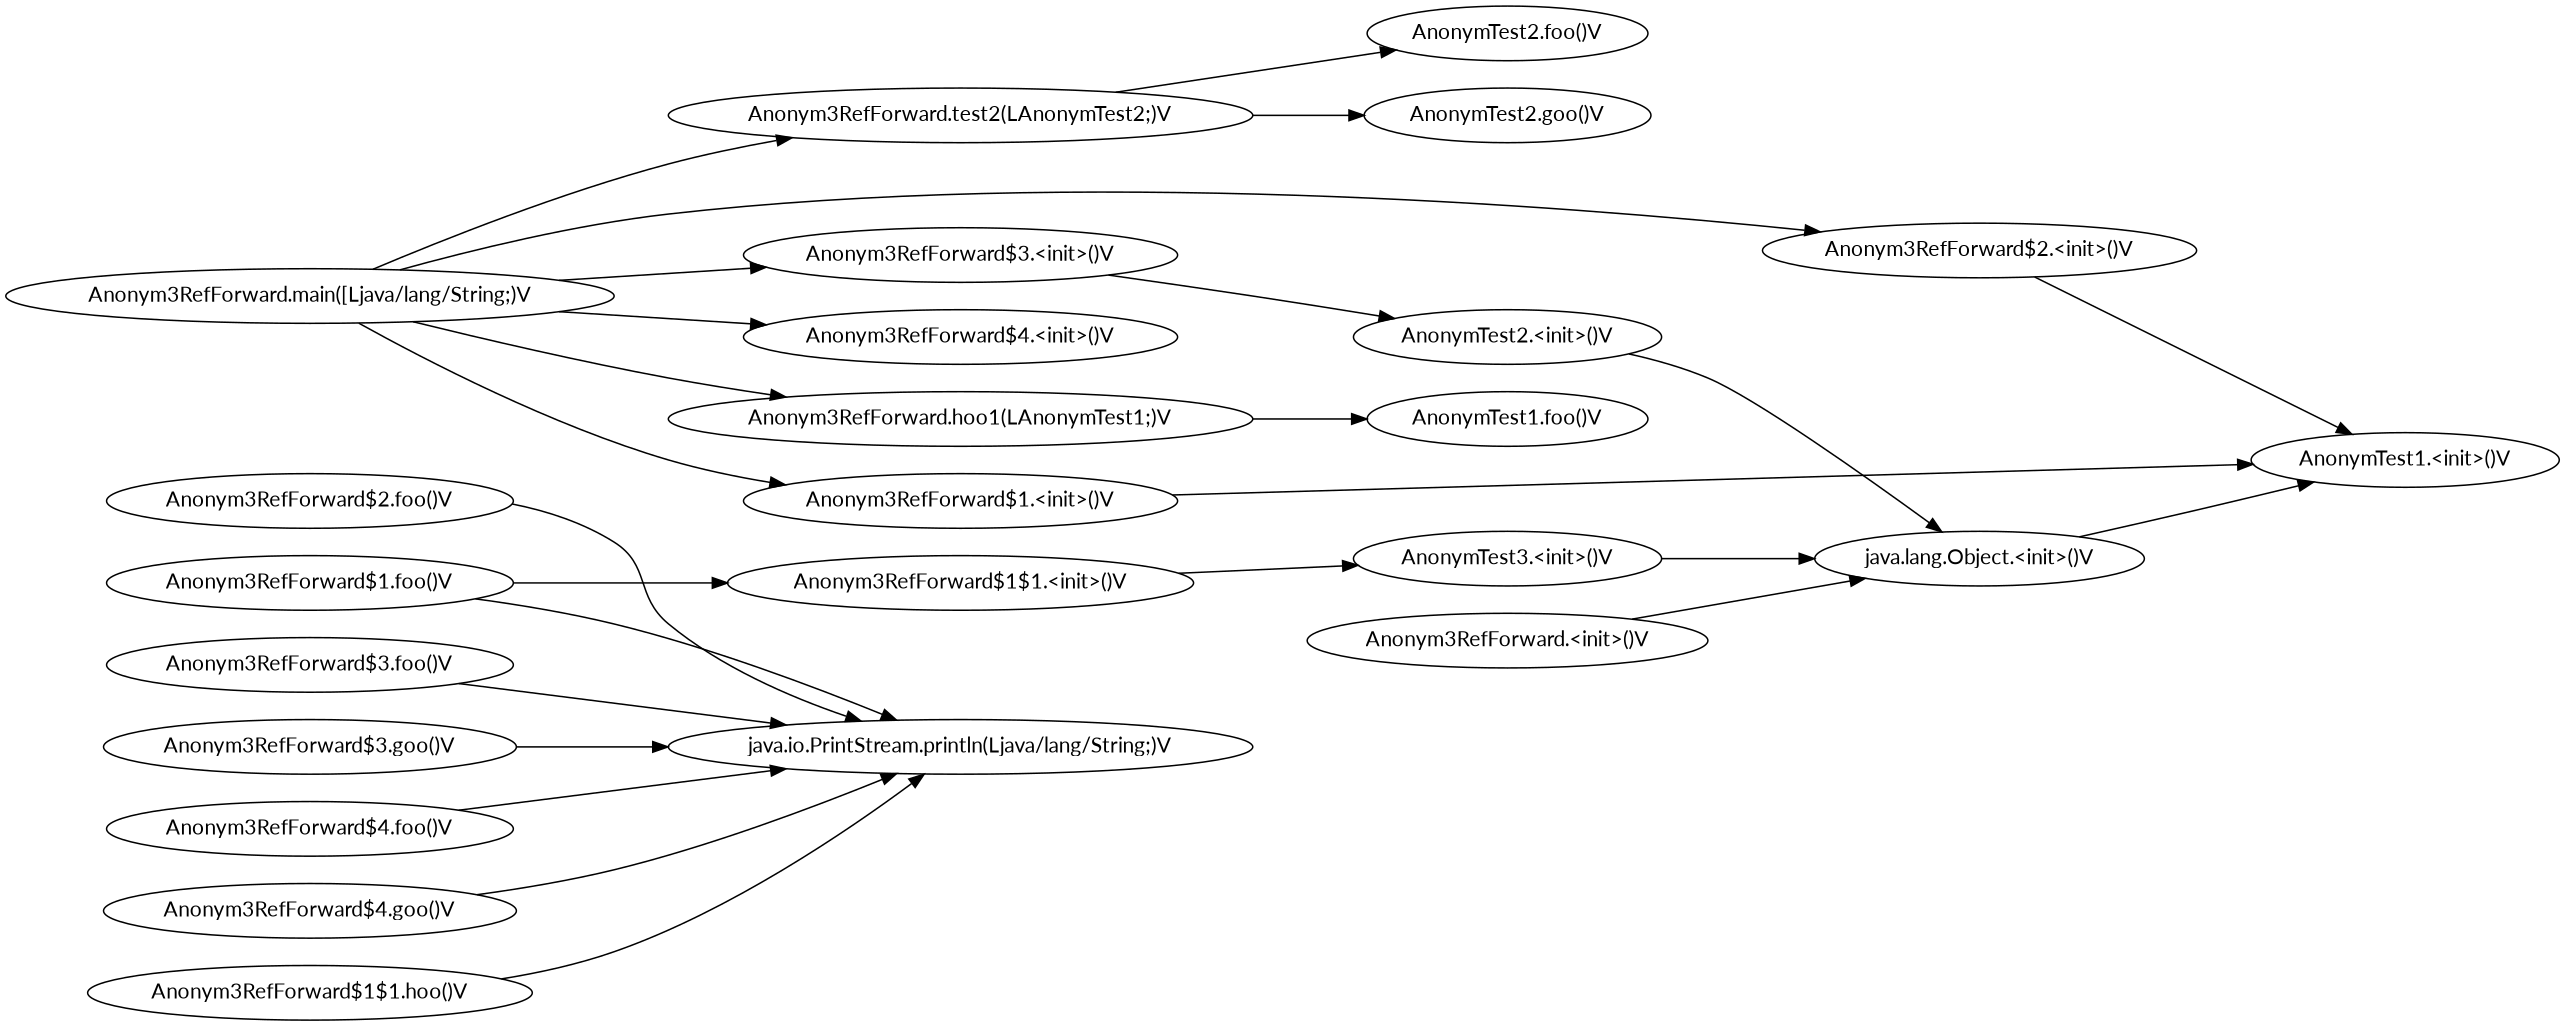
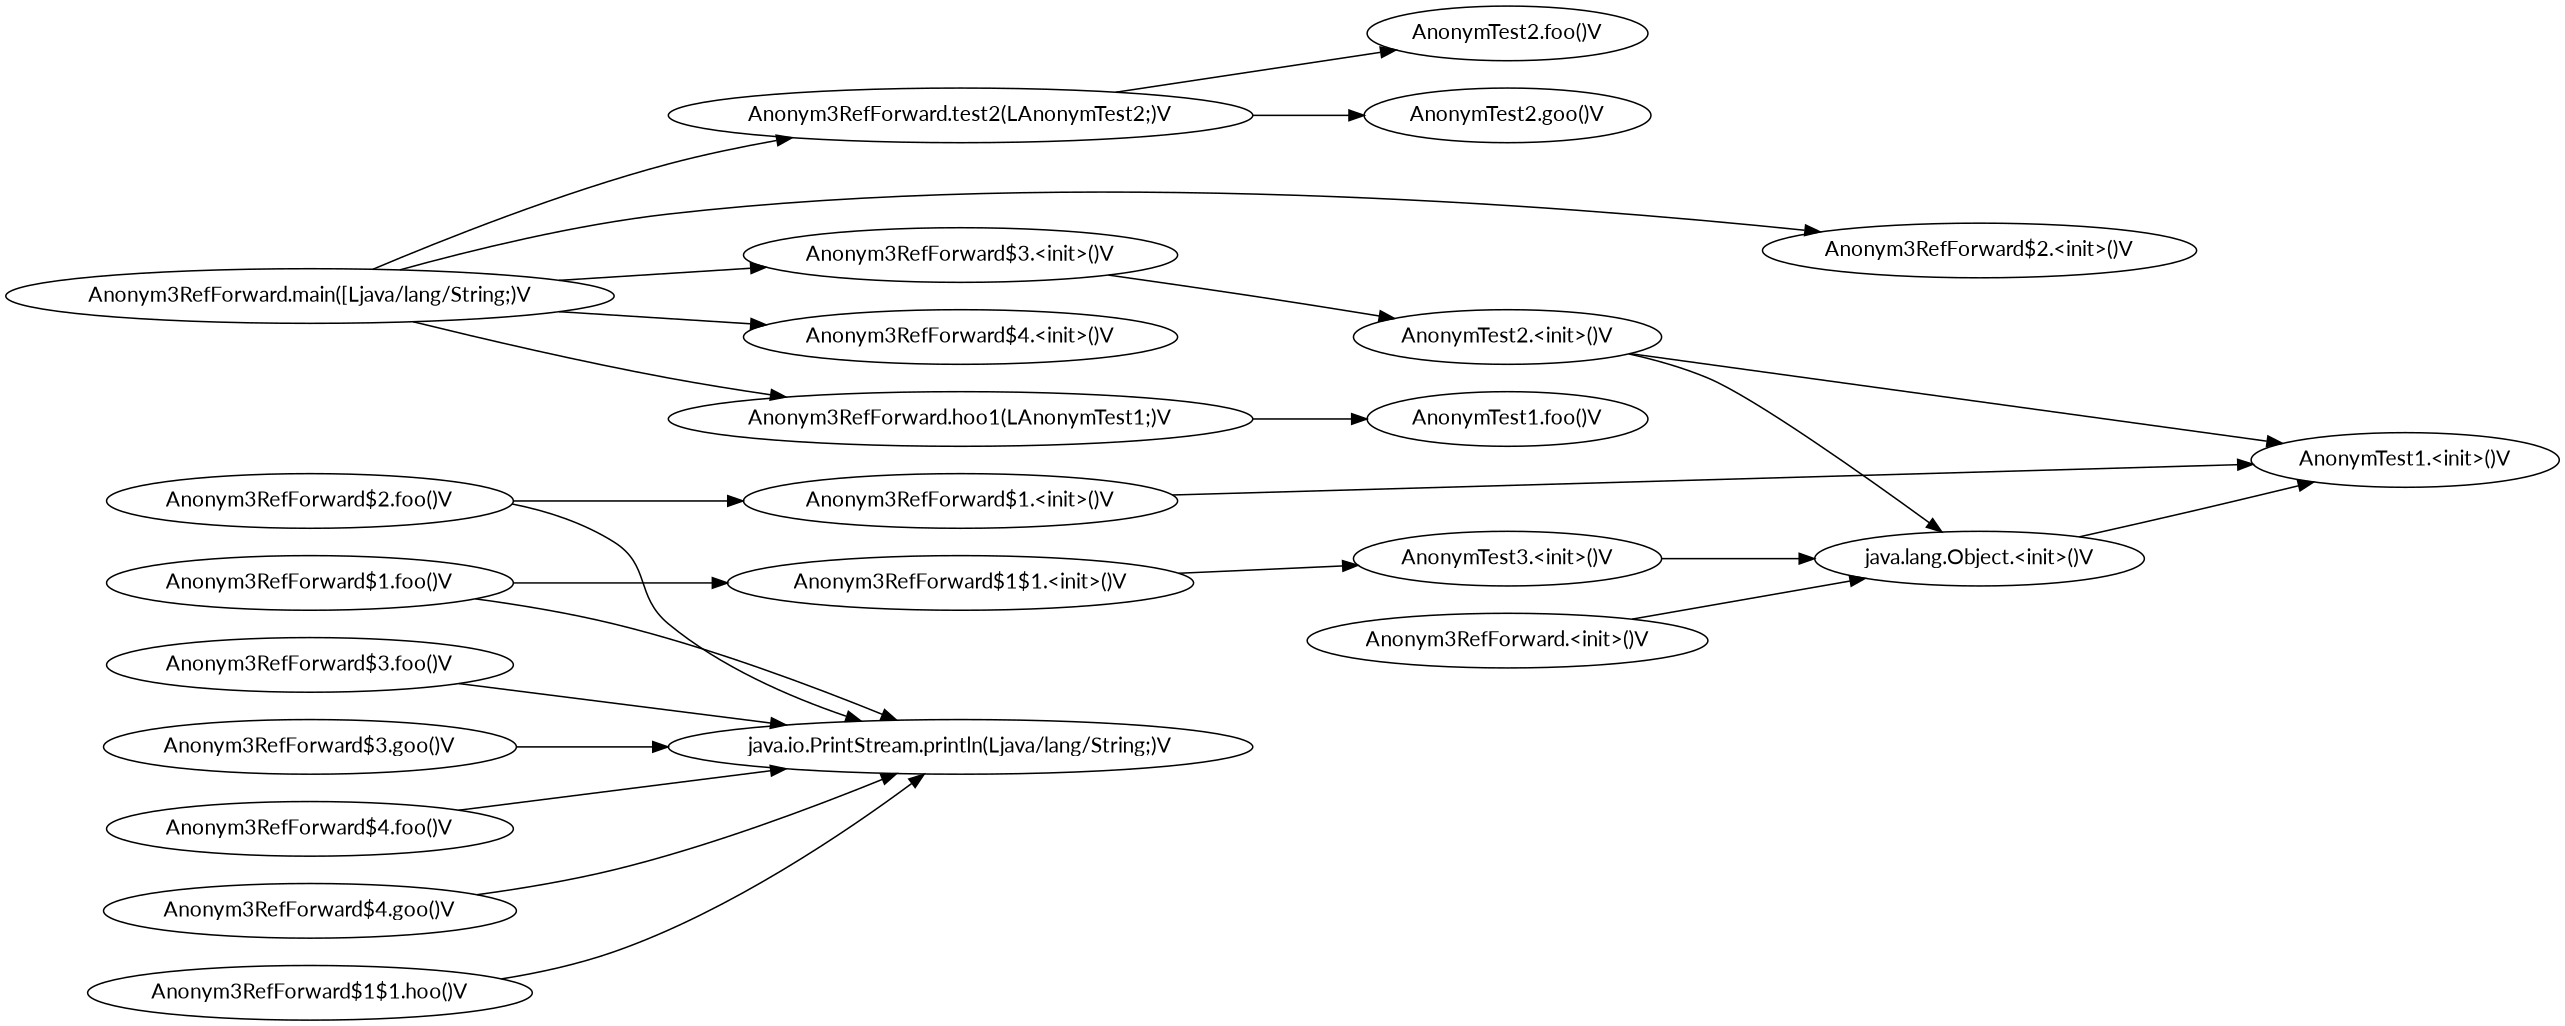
(2186, 352) -> (1948, 397)
(558, 420) -> (620, 501)
